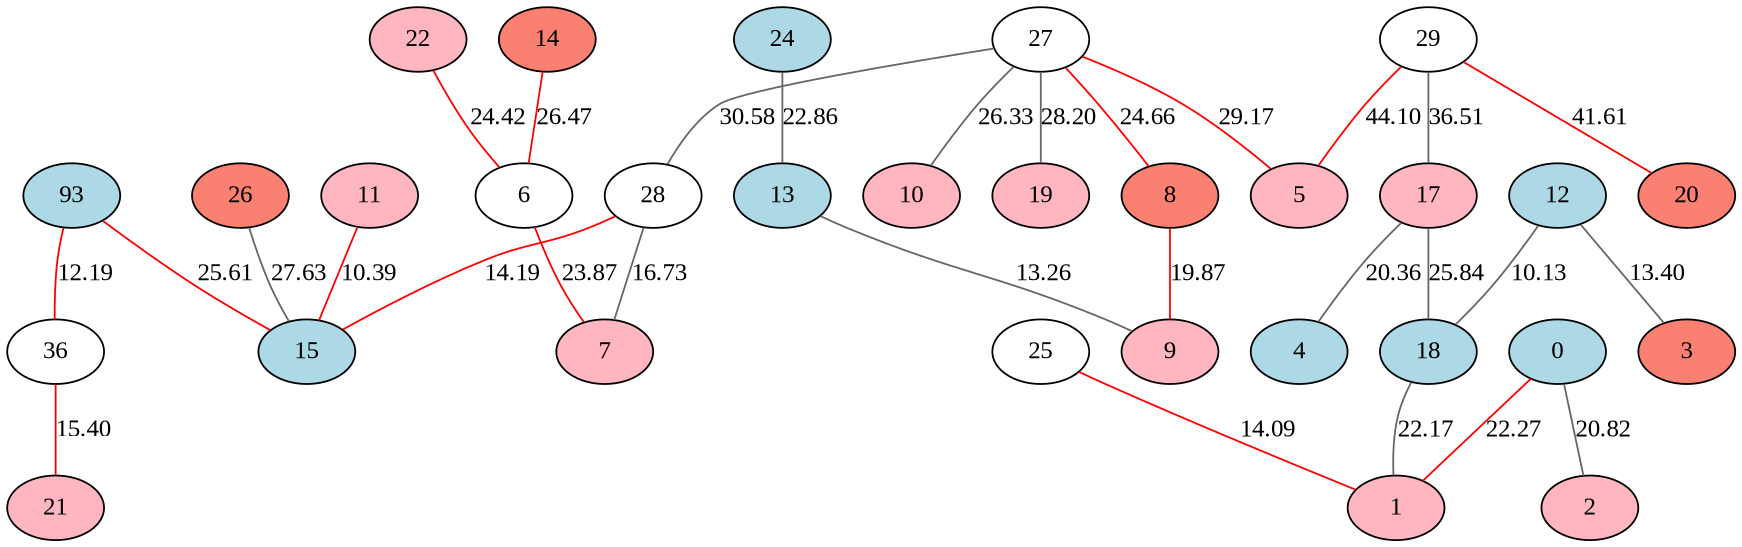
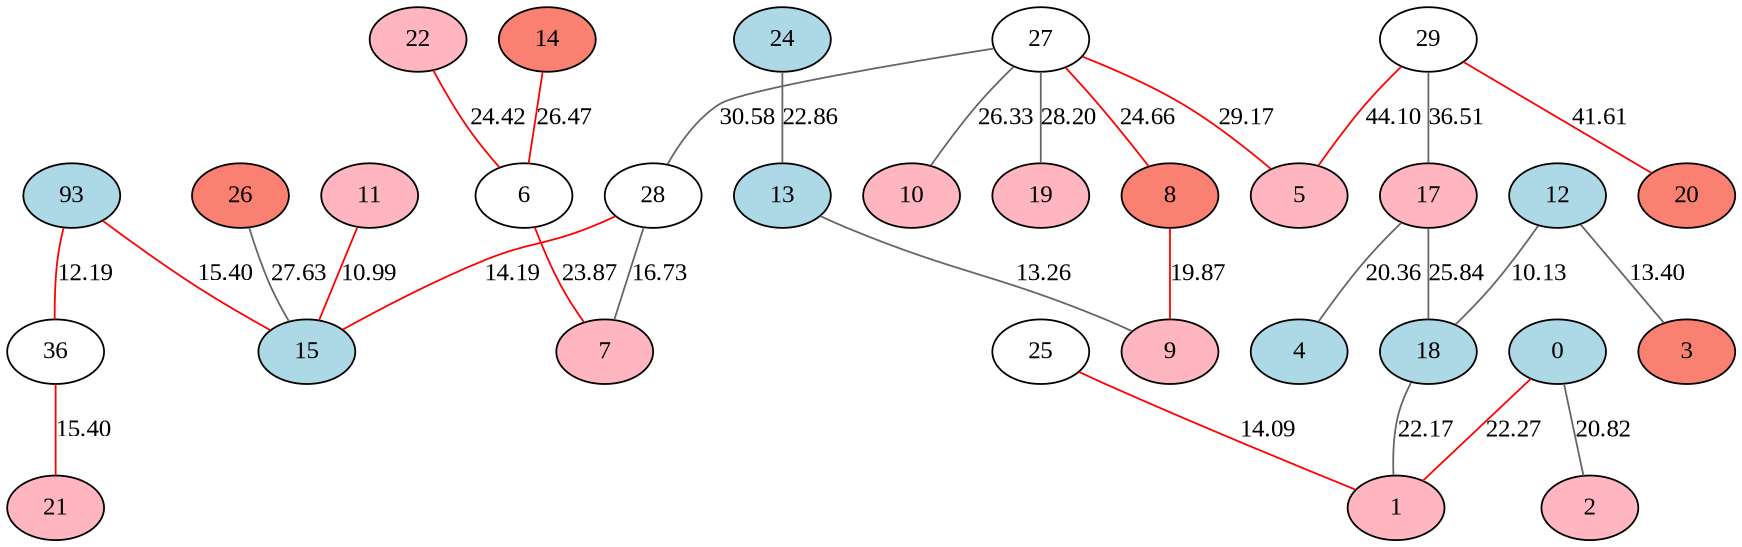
(225, 274) -> (225, 274)
(369, 274) -> (369, 274)
